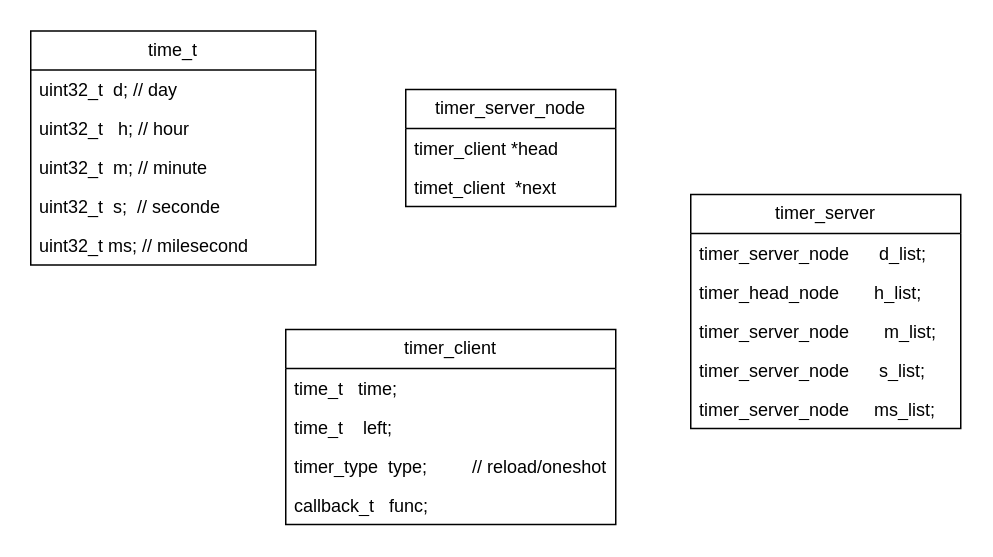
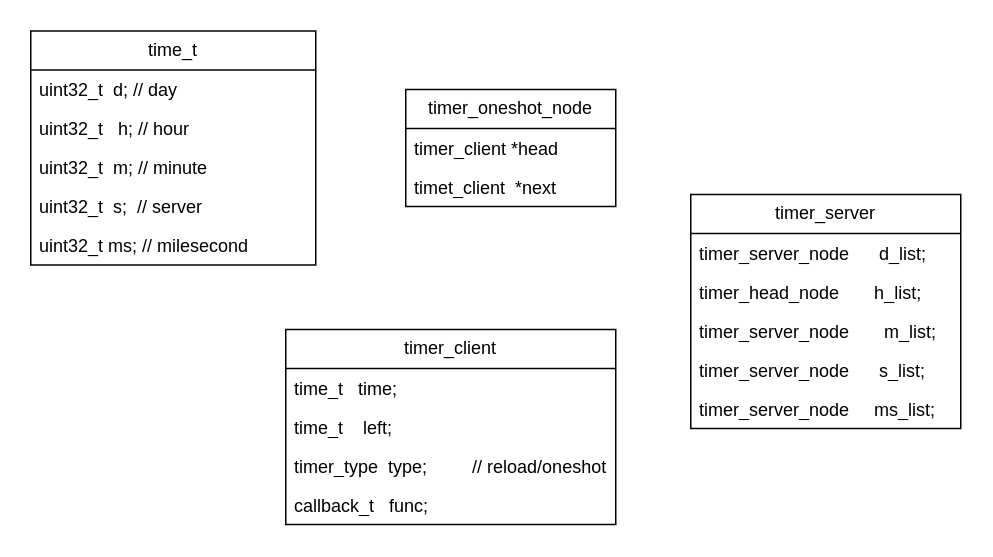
(511, 109) -> (511, 109)
(149, 208) -> (144, 208)
